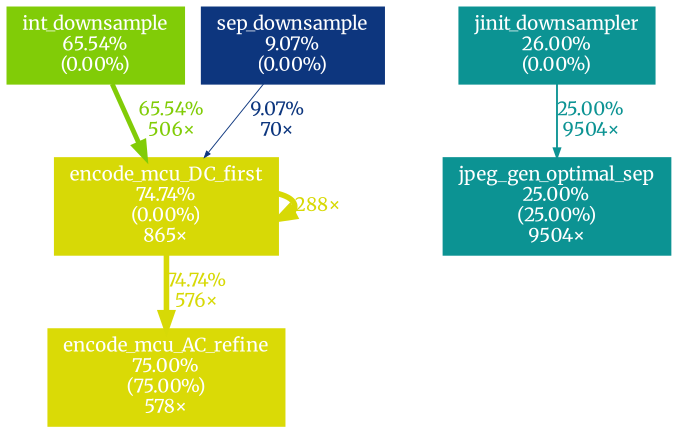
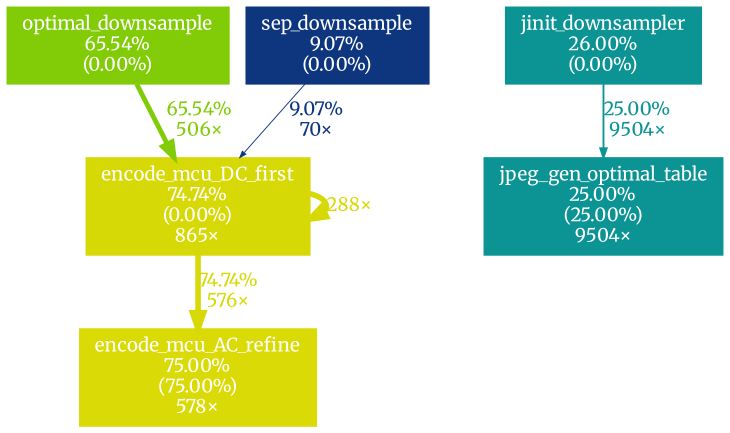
(96, 46) -> (118, 46)
(557, 206) -> (603, 206)
